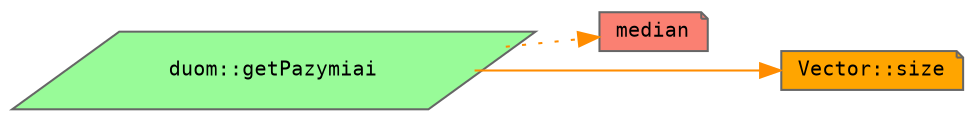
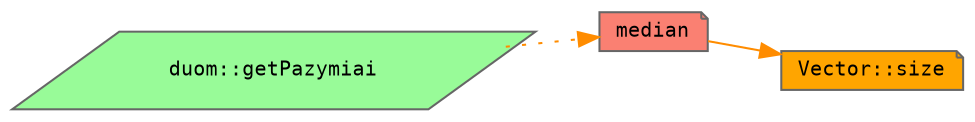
(617, 70) -> (734, 46)
